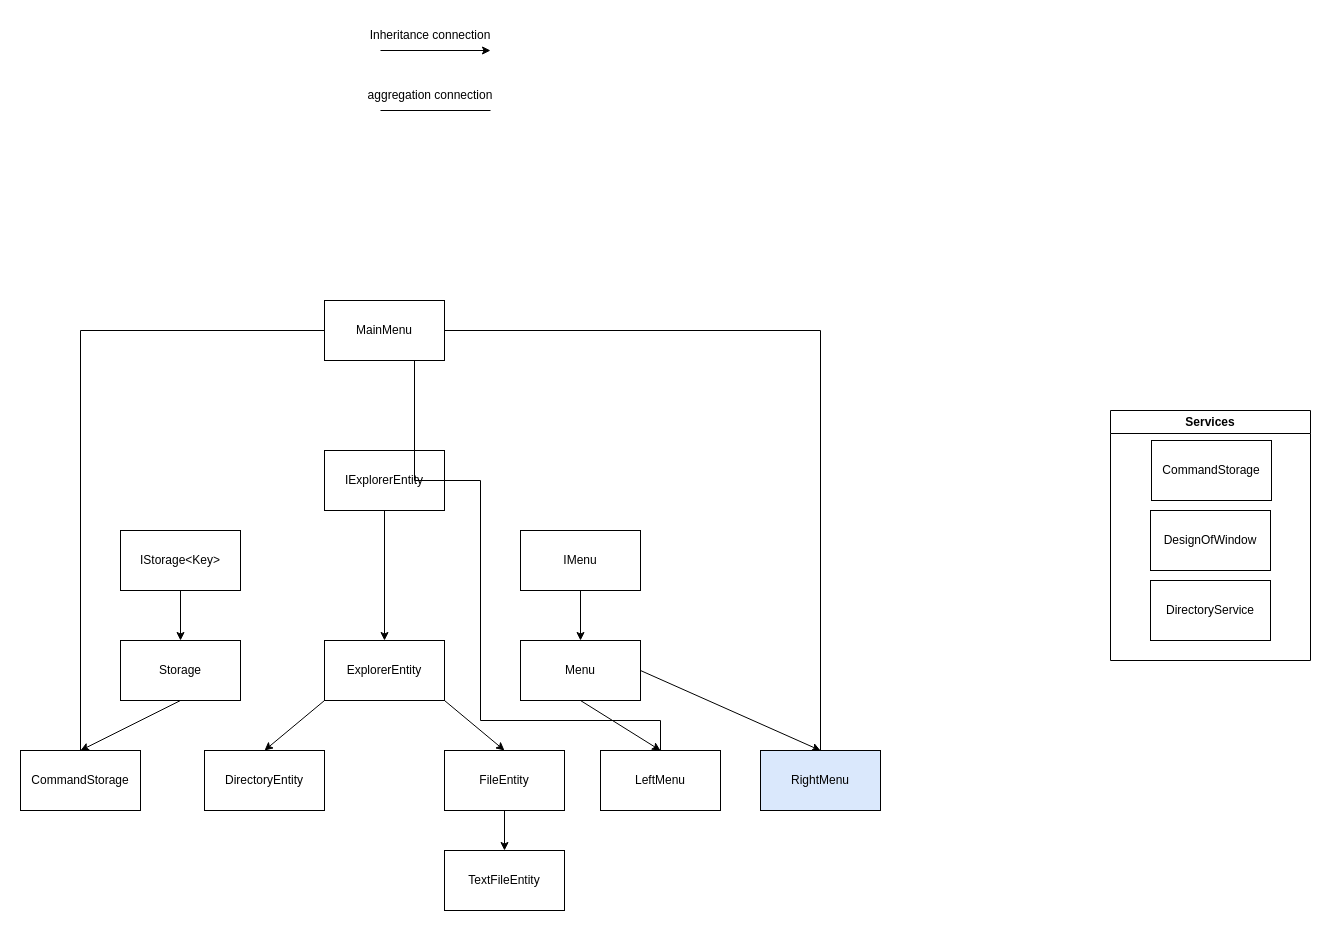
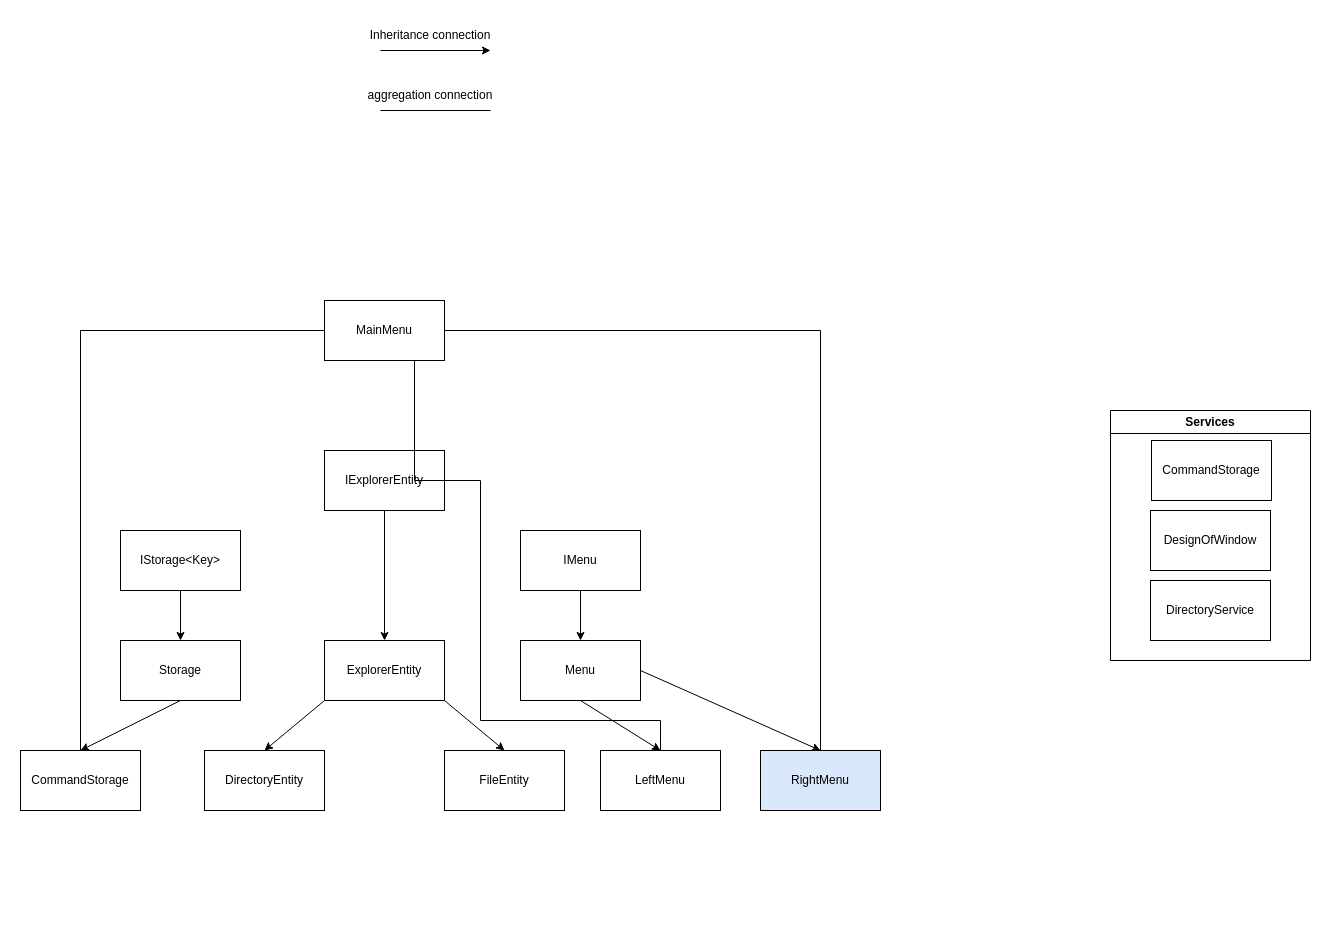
(505, 827) -> none
(505, 881) -> none
